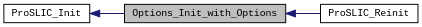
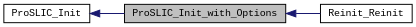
(205, 14) -> (205, 14)
(369, 14) -> (366, 14)
